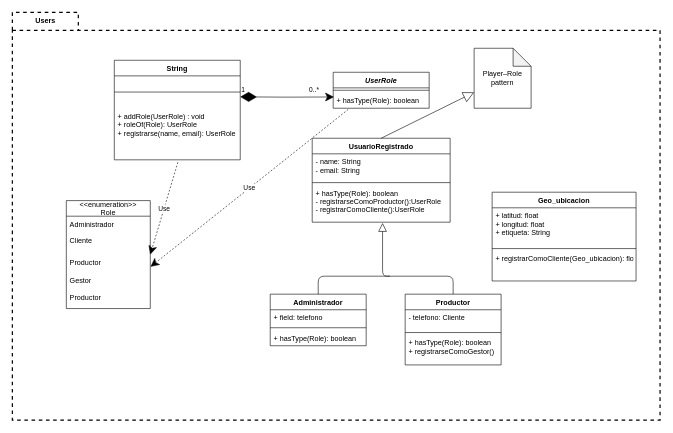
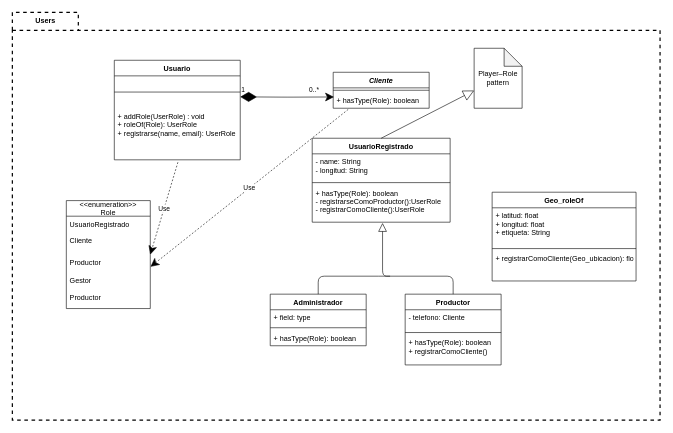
(177, 68) -> (177, 68)
(503, 78) -> (498, 78)
(381, 80) -> (381, 80)
(340, 162) -> (340, 162)
(564, 200) -> (564, 200)
(94, 224) -> (102, 224)
(302, 318) -> (295, 318)
(452, 343) -> (452, 343)
